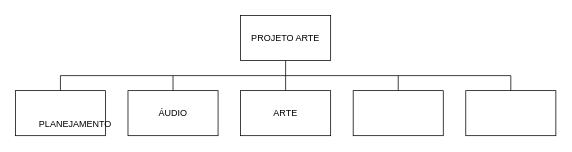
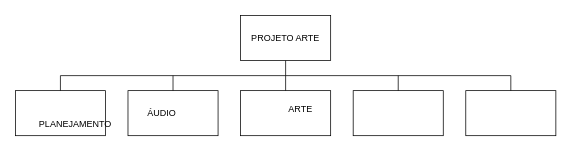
(173, 113) -> (162, 113)
(285, 113) -> (300, 109)
